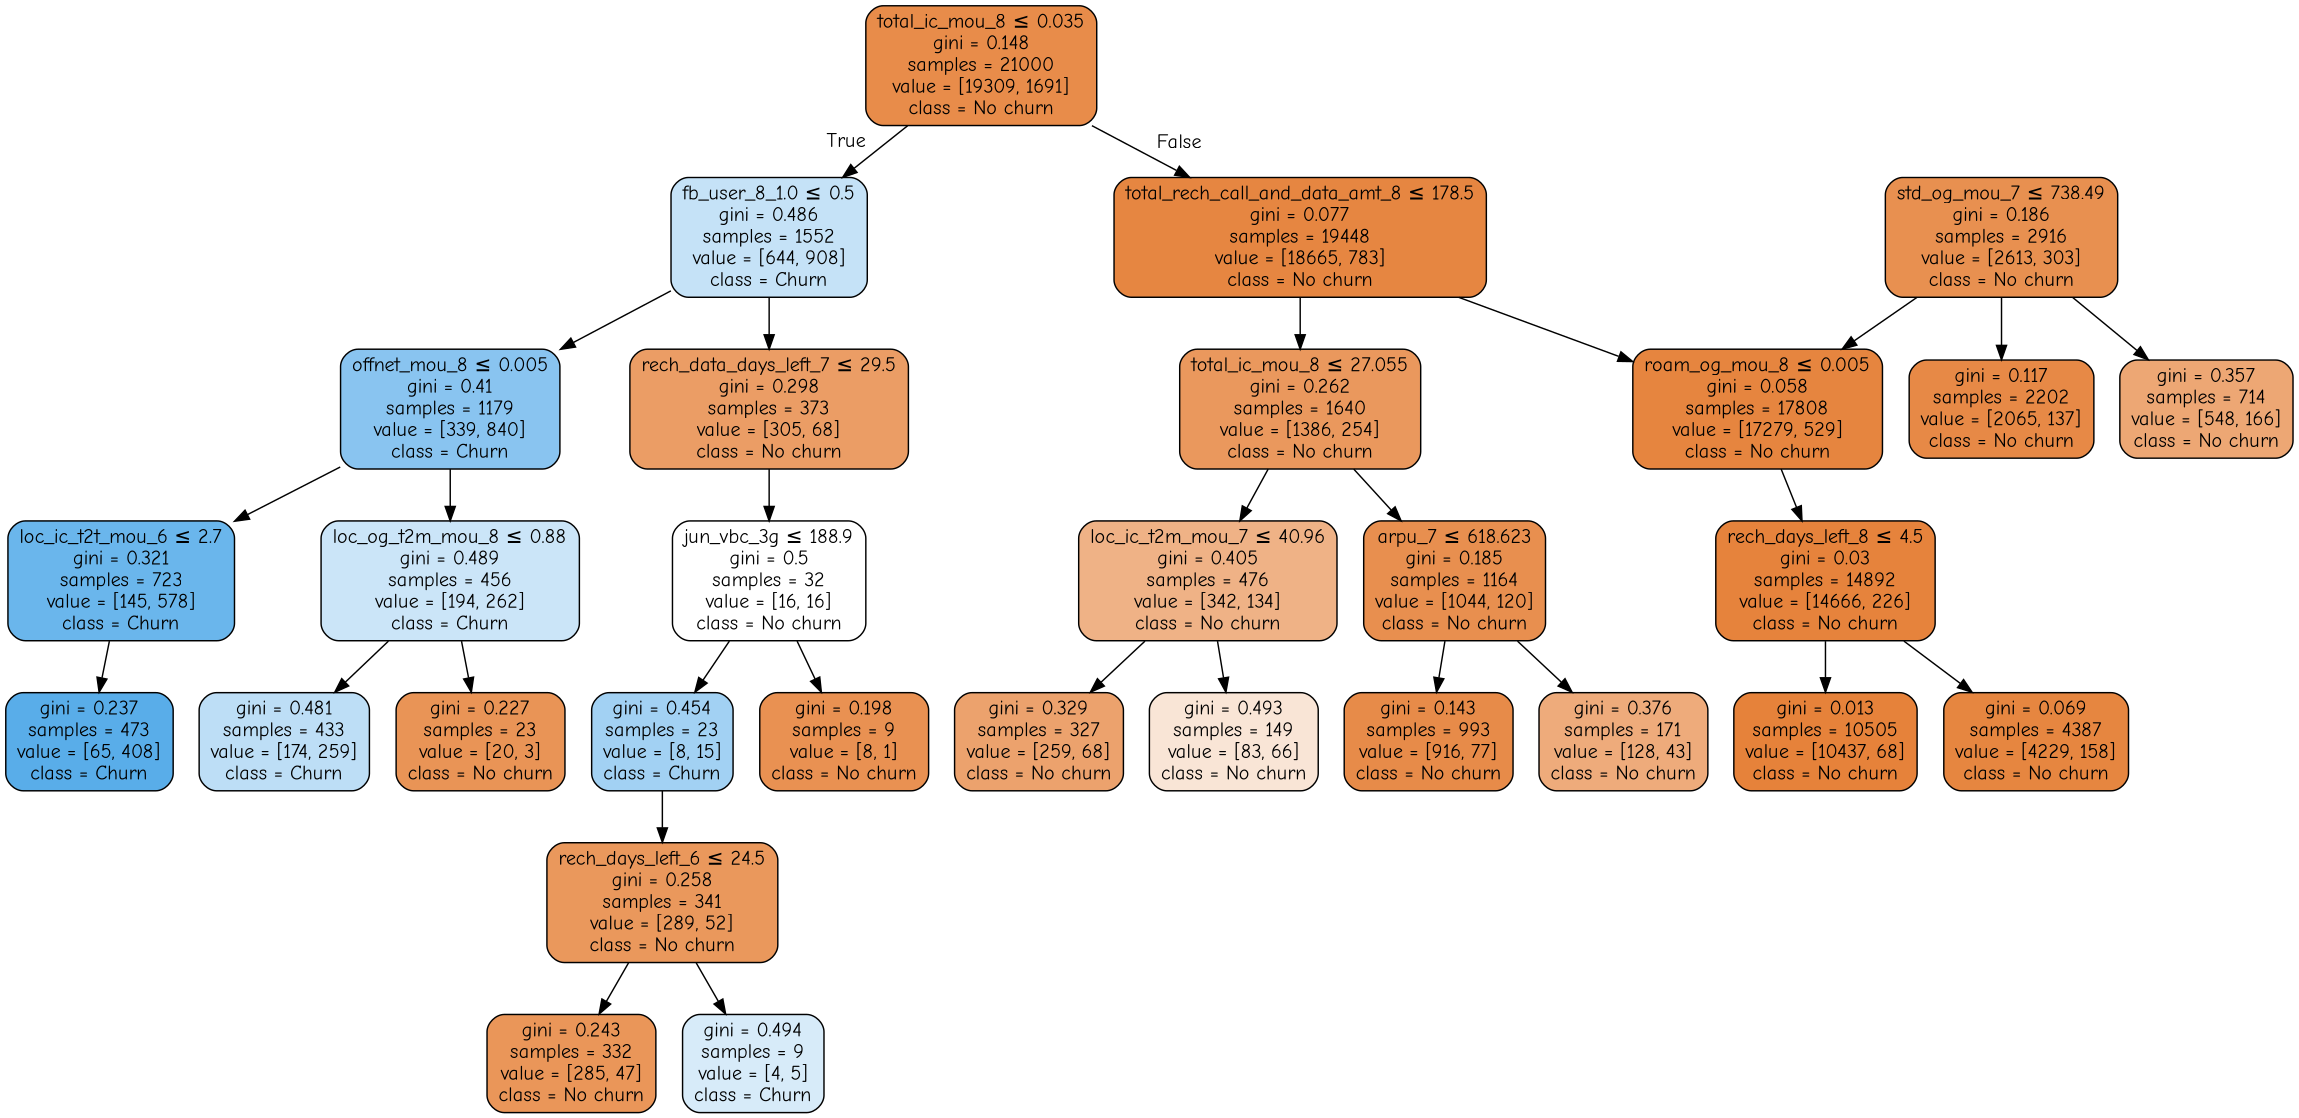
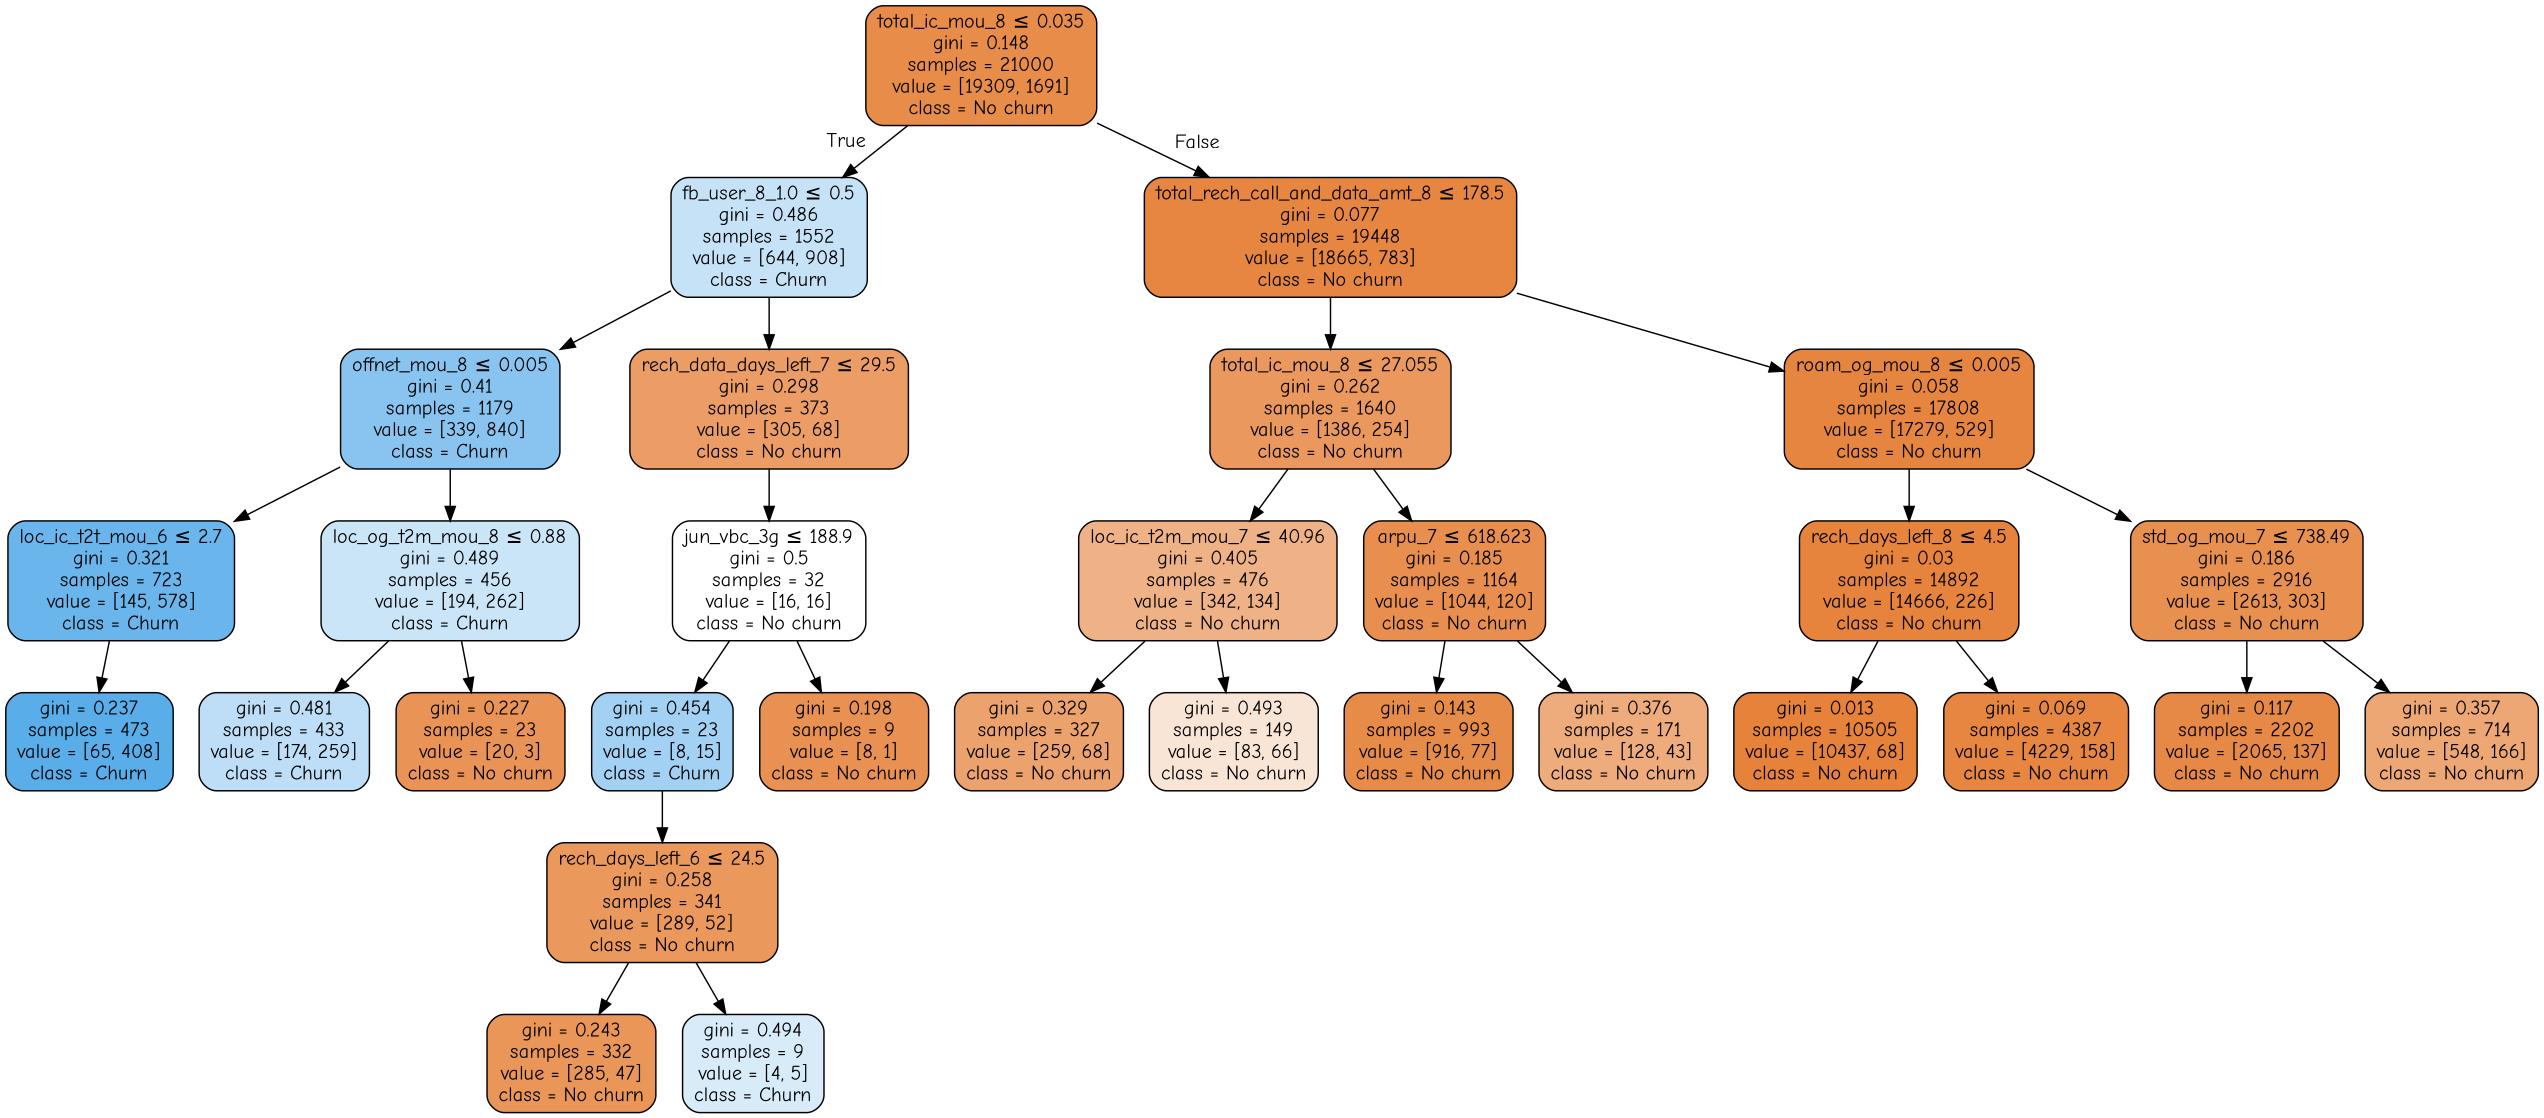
(1886, 319) -> (2072, 492)
